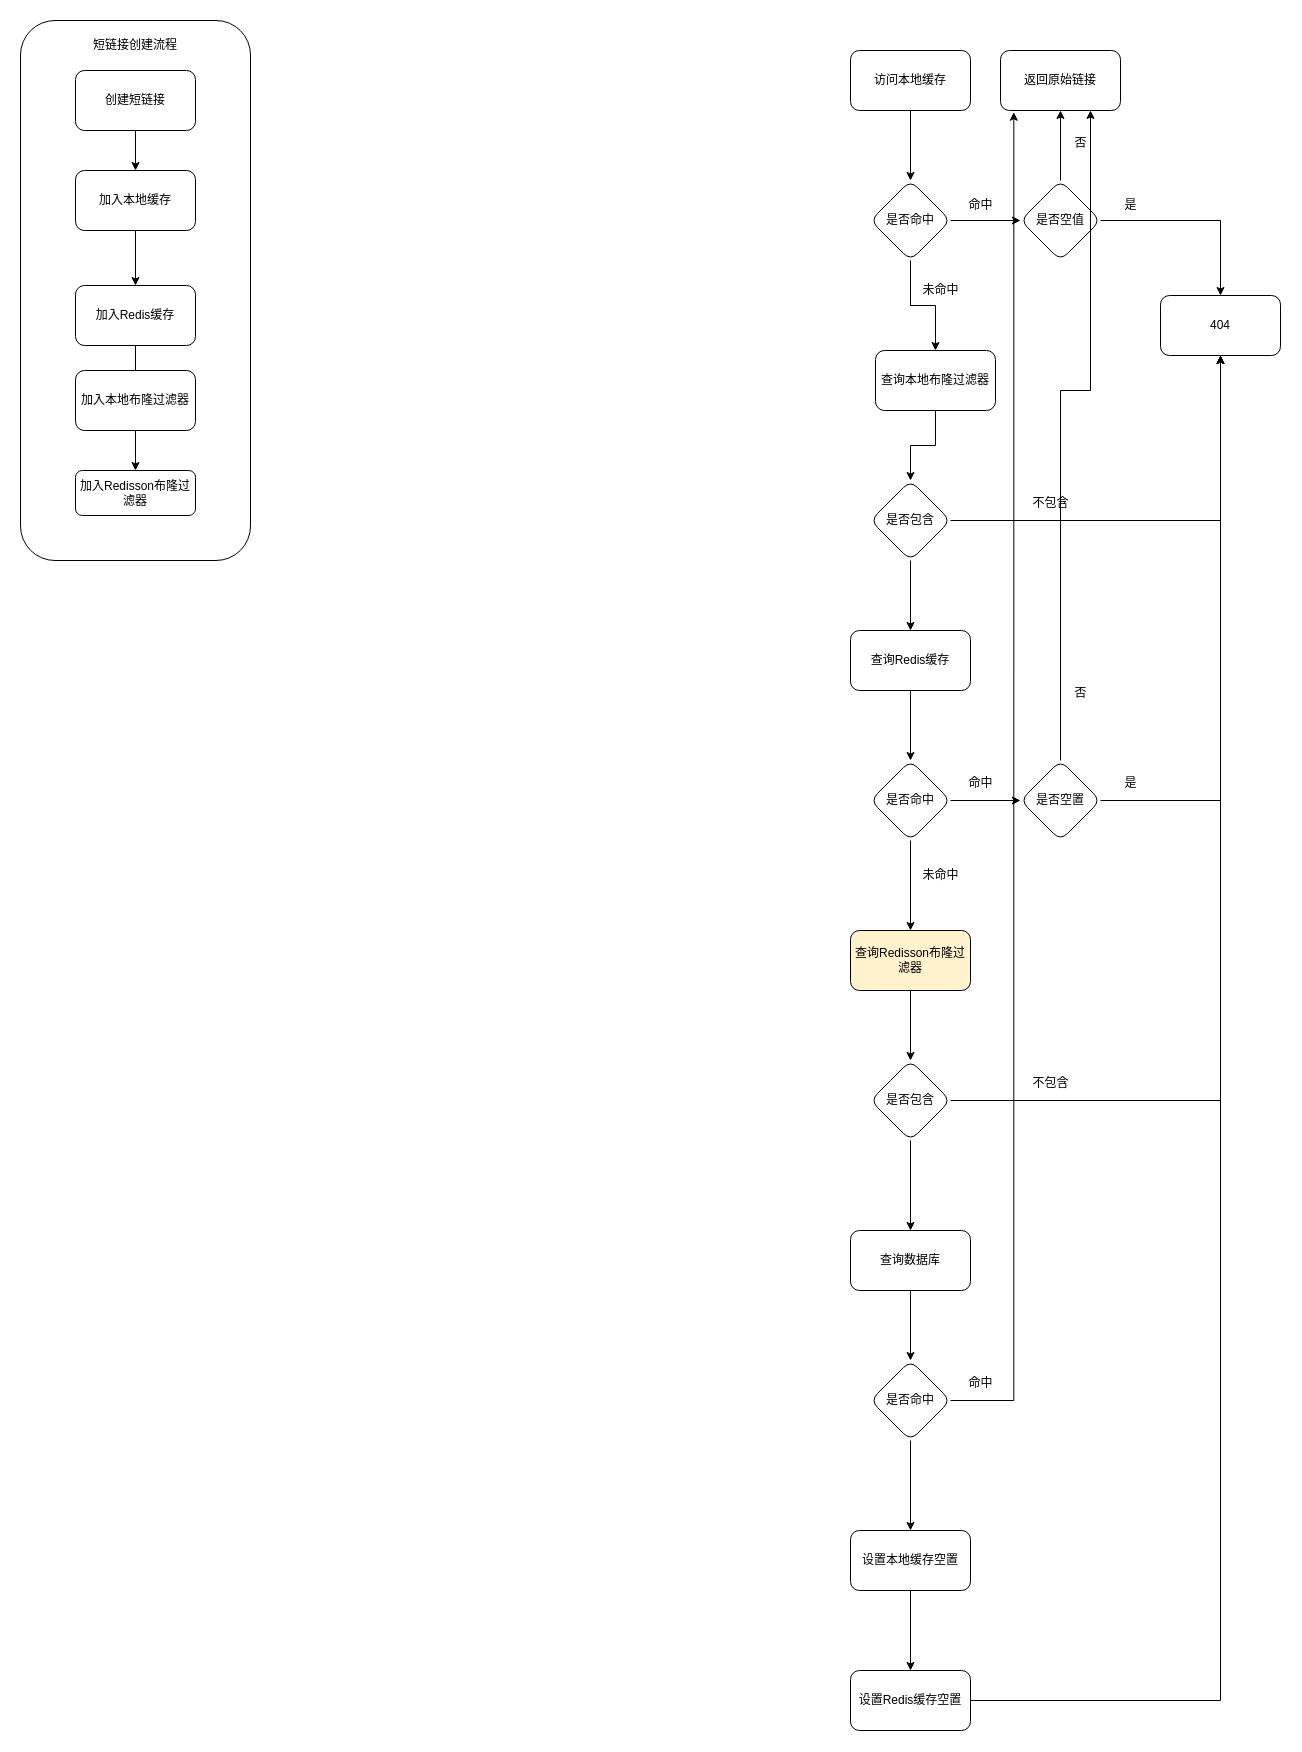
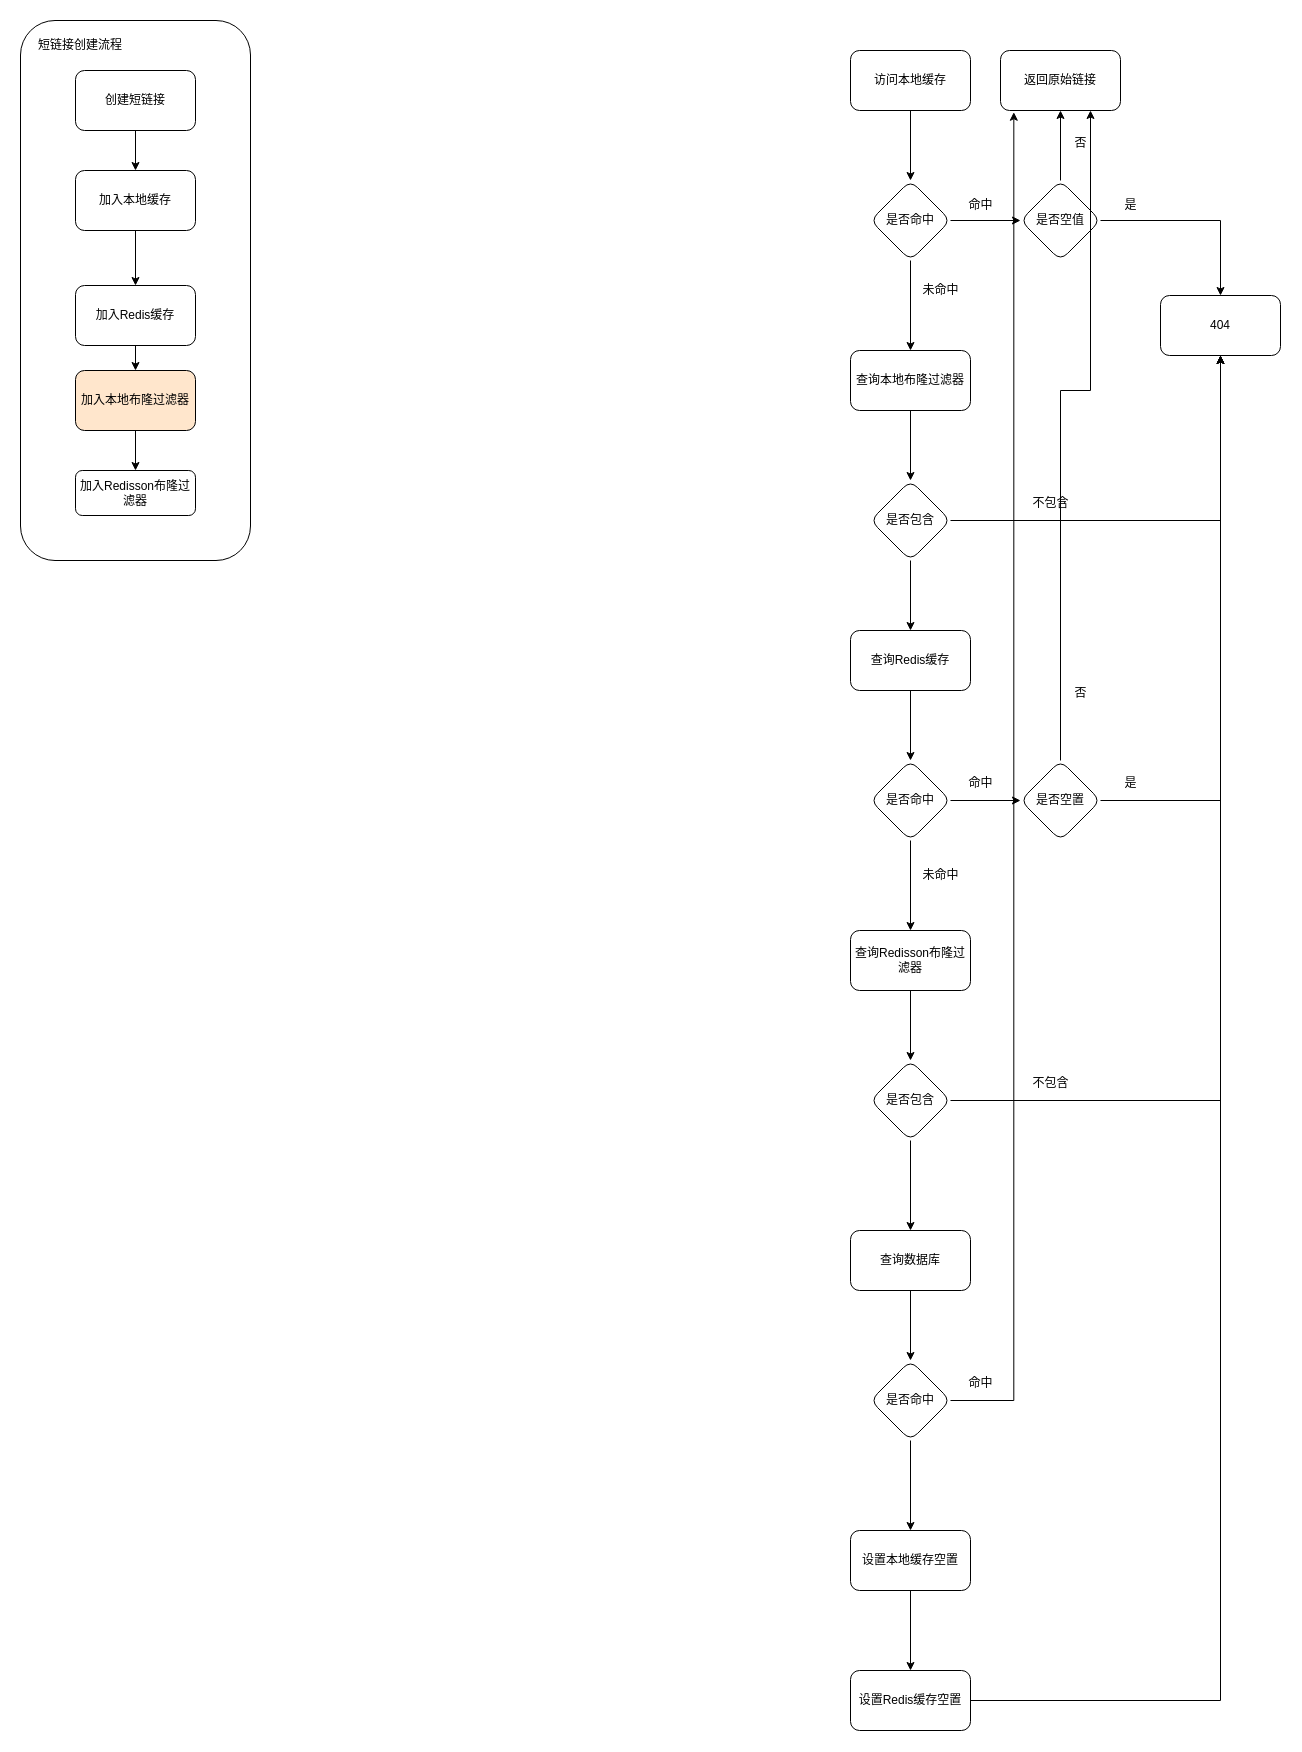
(136, 46) -> (81, 46)
(136, 364) -> (136, 362)
(936, 381) -> (911, 381)
(136, 401) -> (136, 401)
(911, 961) -> (911, 961)
